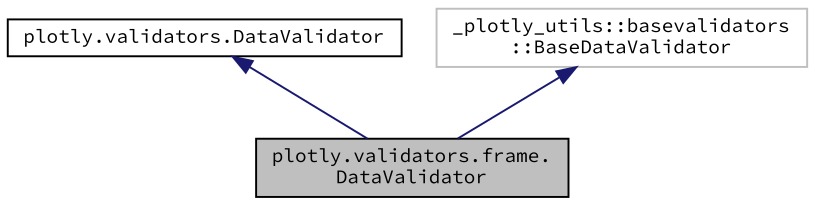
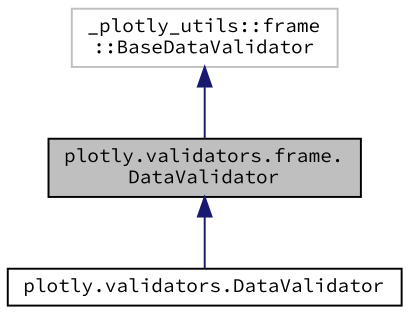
(622, 38) -> (205, 38)
(308, 103) -> (205, 243)
